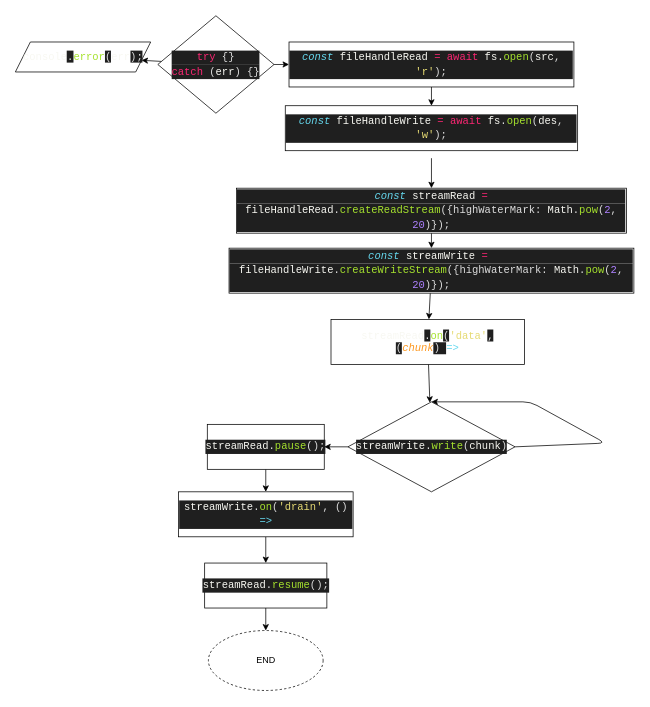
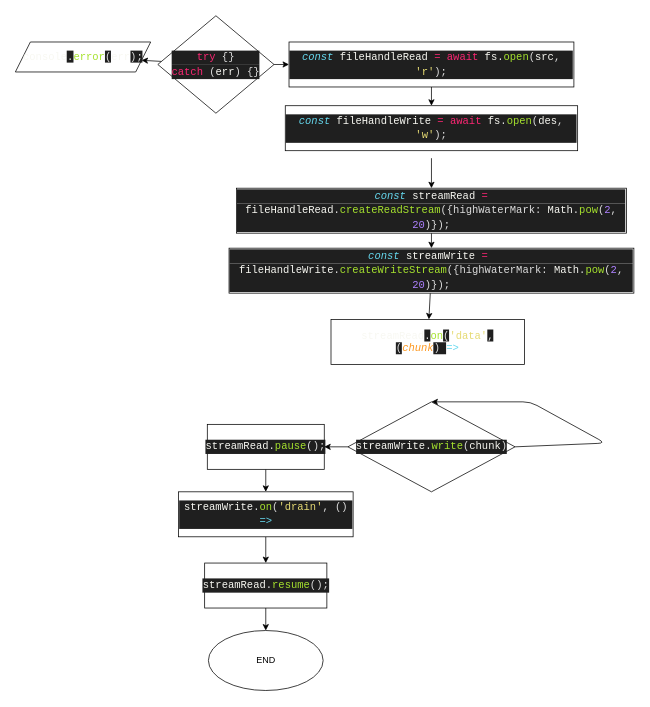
(429, 381) -> none
(266, 660) -> (266, 660)
